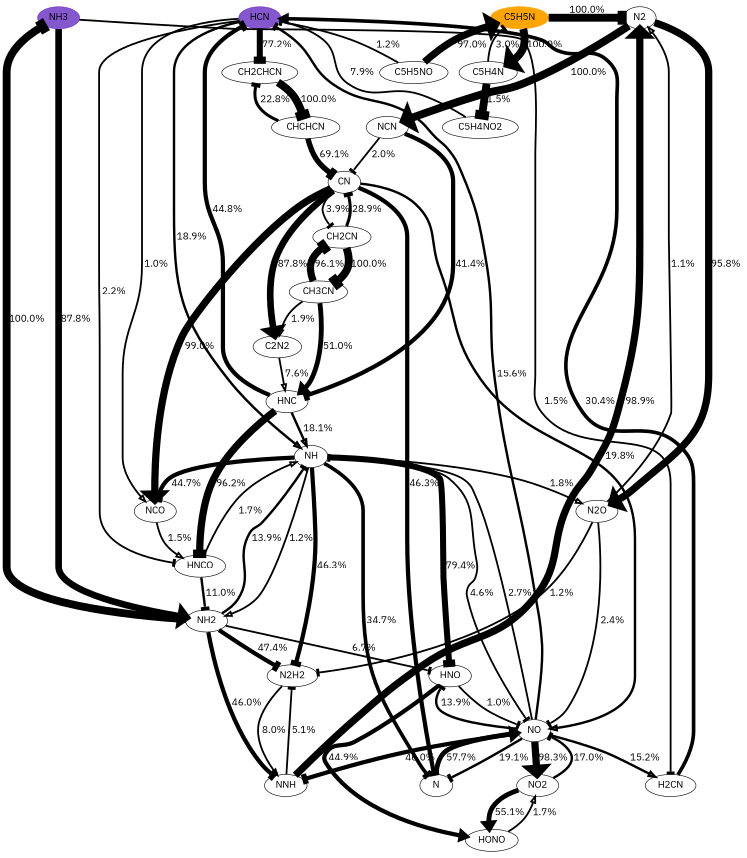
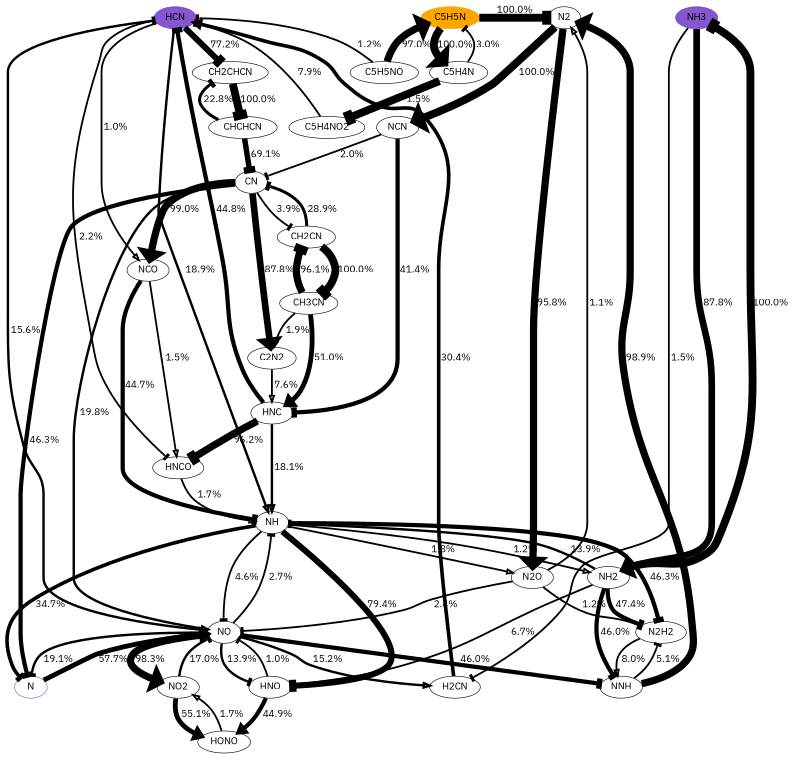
(216, 465) -> (123, 445)
(203, 592) -> none
(436, 786) -> (31, 687)
